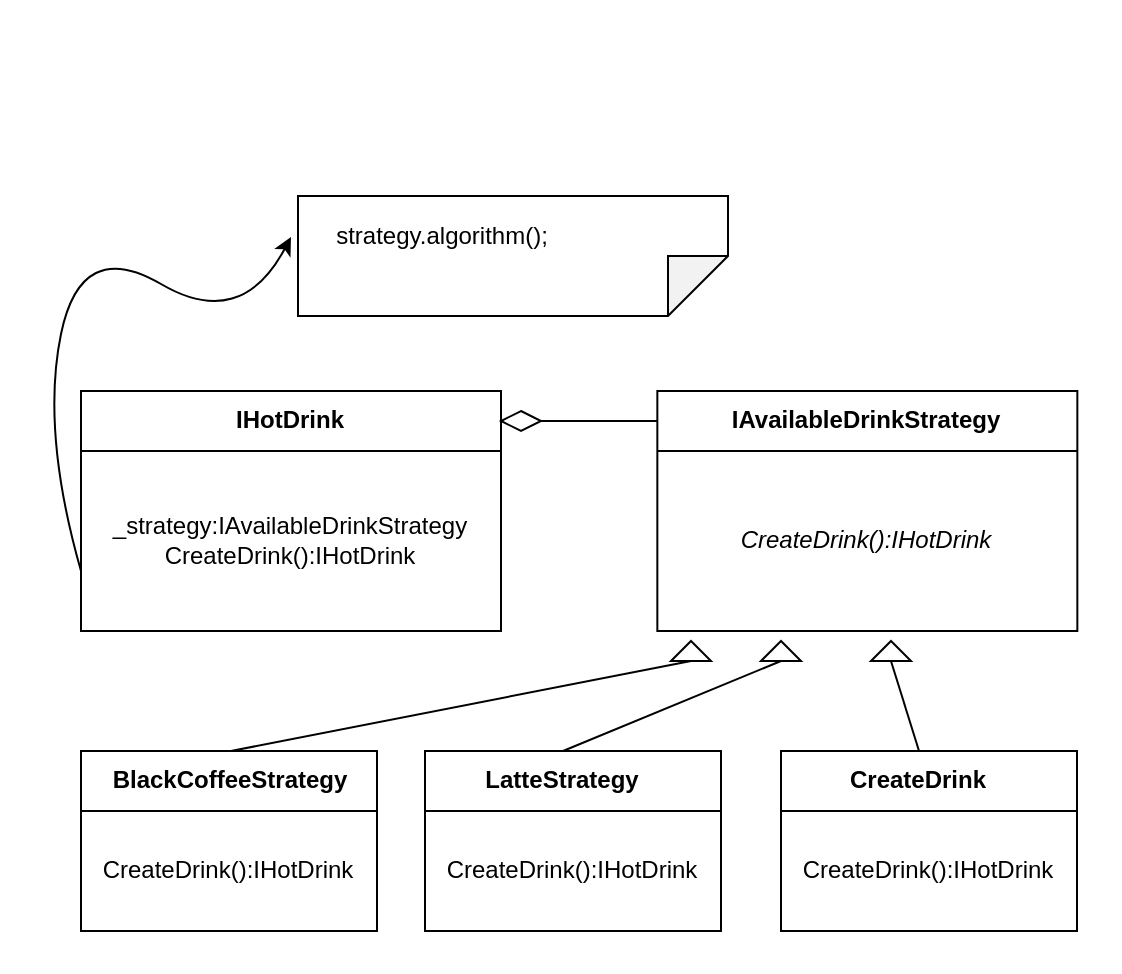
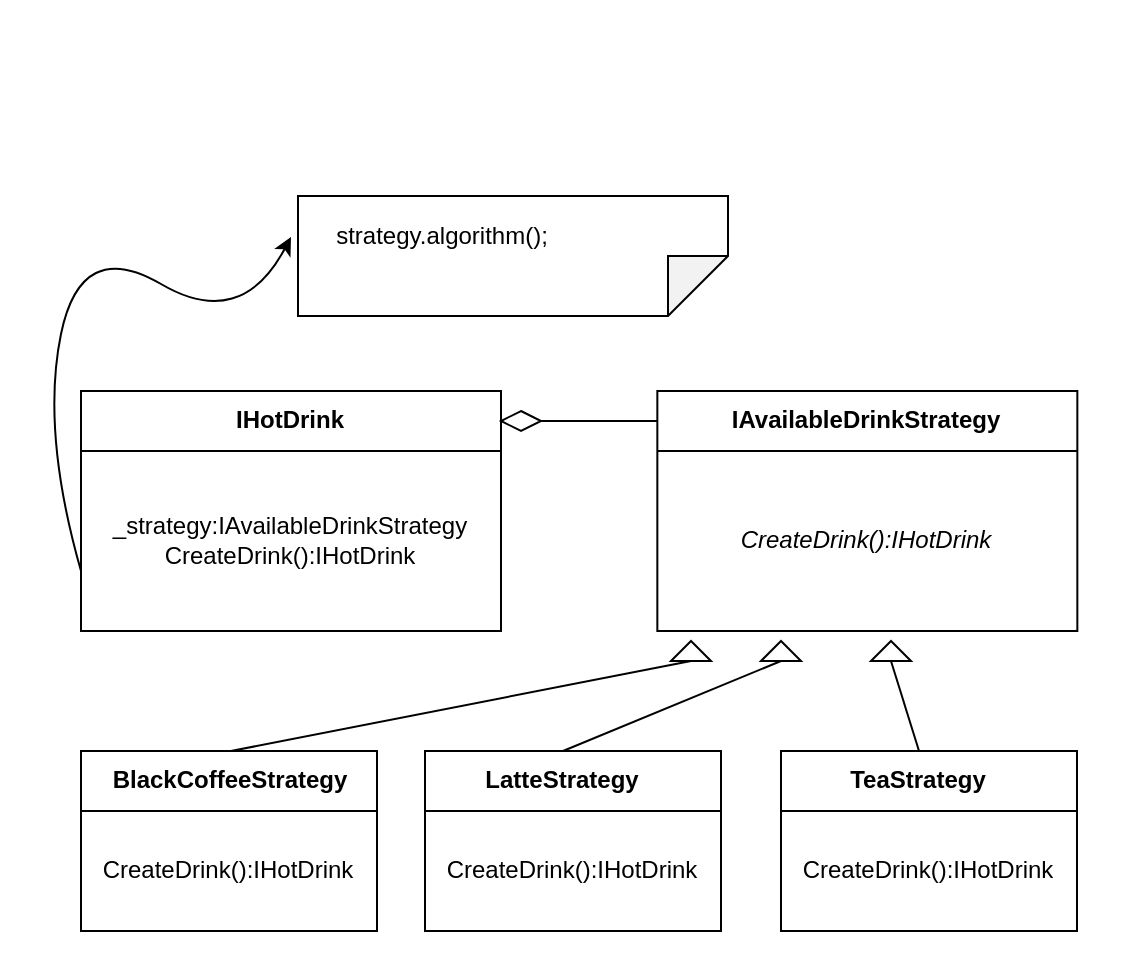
(919, 781) -> (919, 781)
